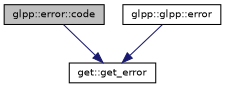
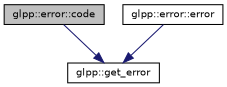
(172, 15) -> (173, 15)
(113, 73) -> (114, 73)
